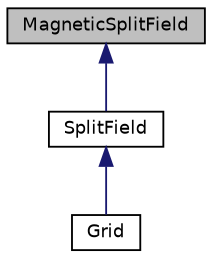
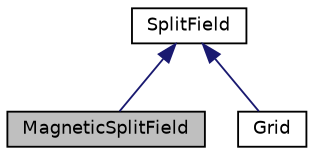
(106, 87) -> (141, 85)
